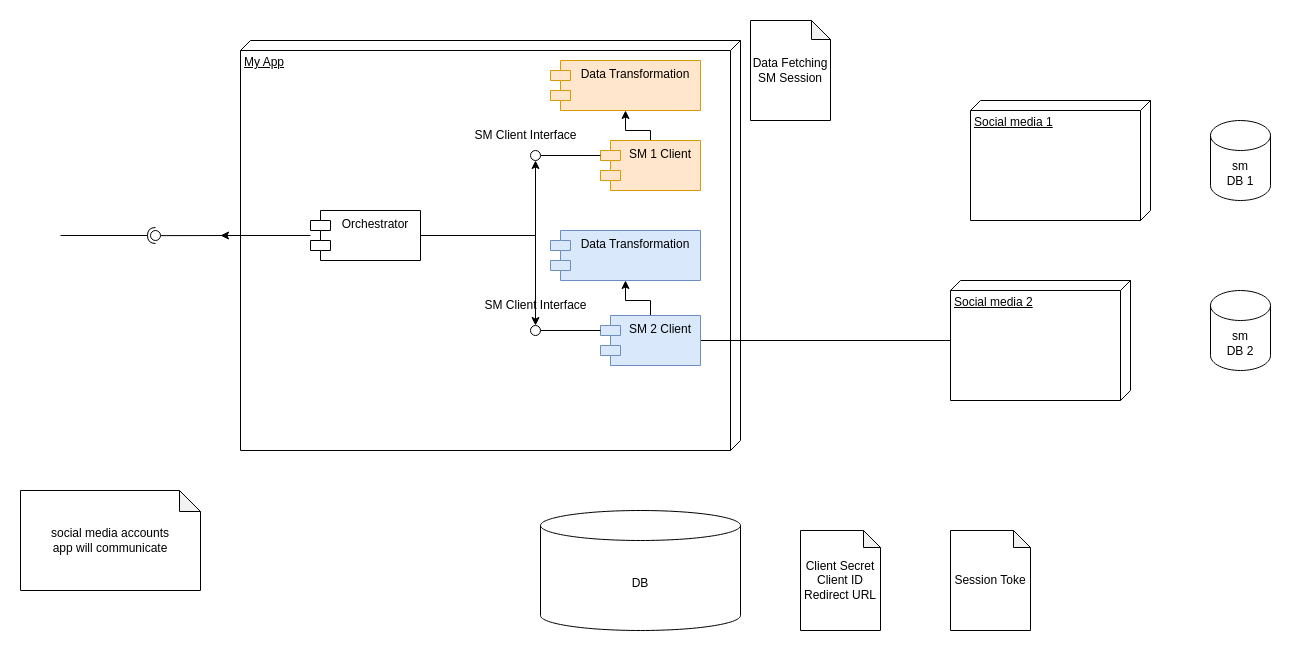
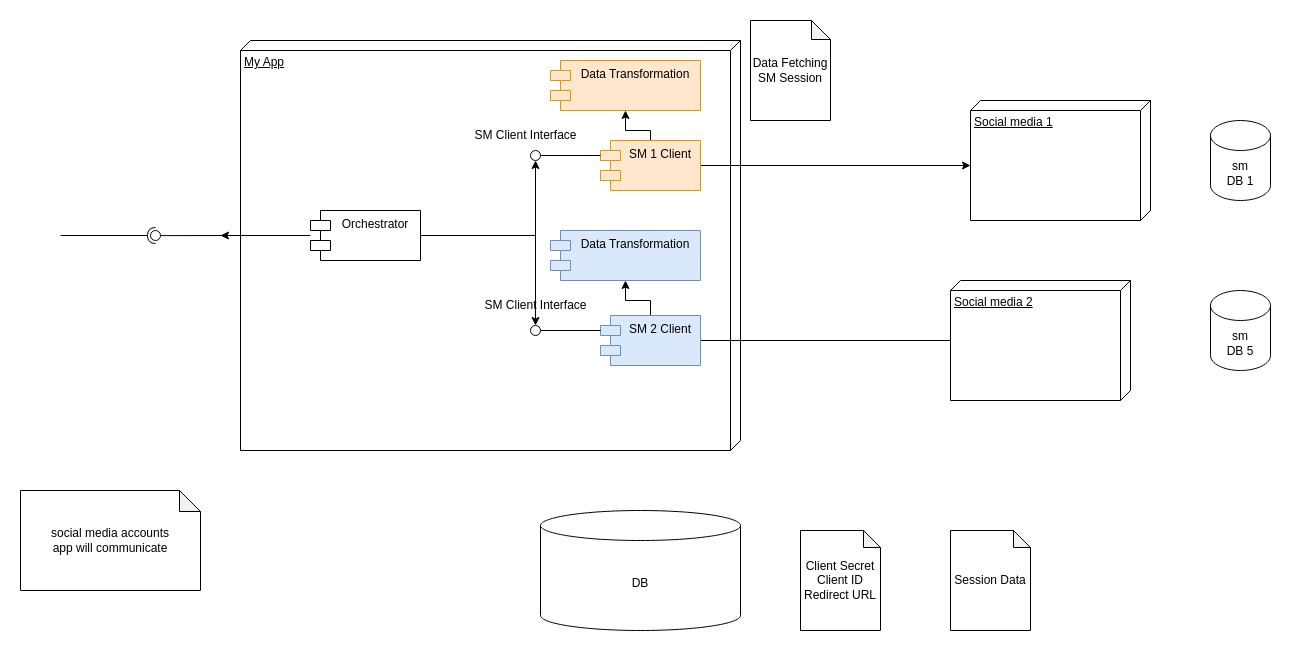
none -> (832, 166)
(1241, 344) -> (1241, 344)
(991, 581) -> (991, 581)
